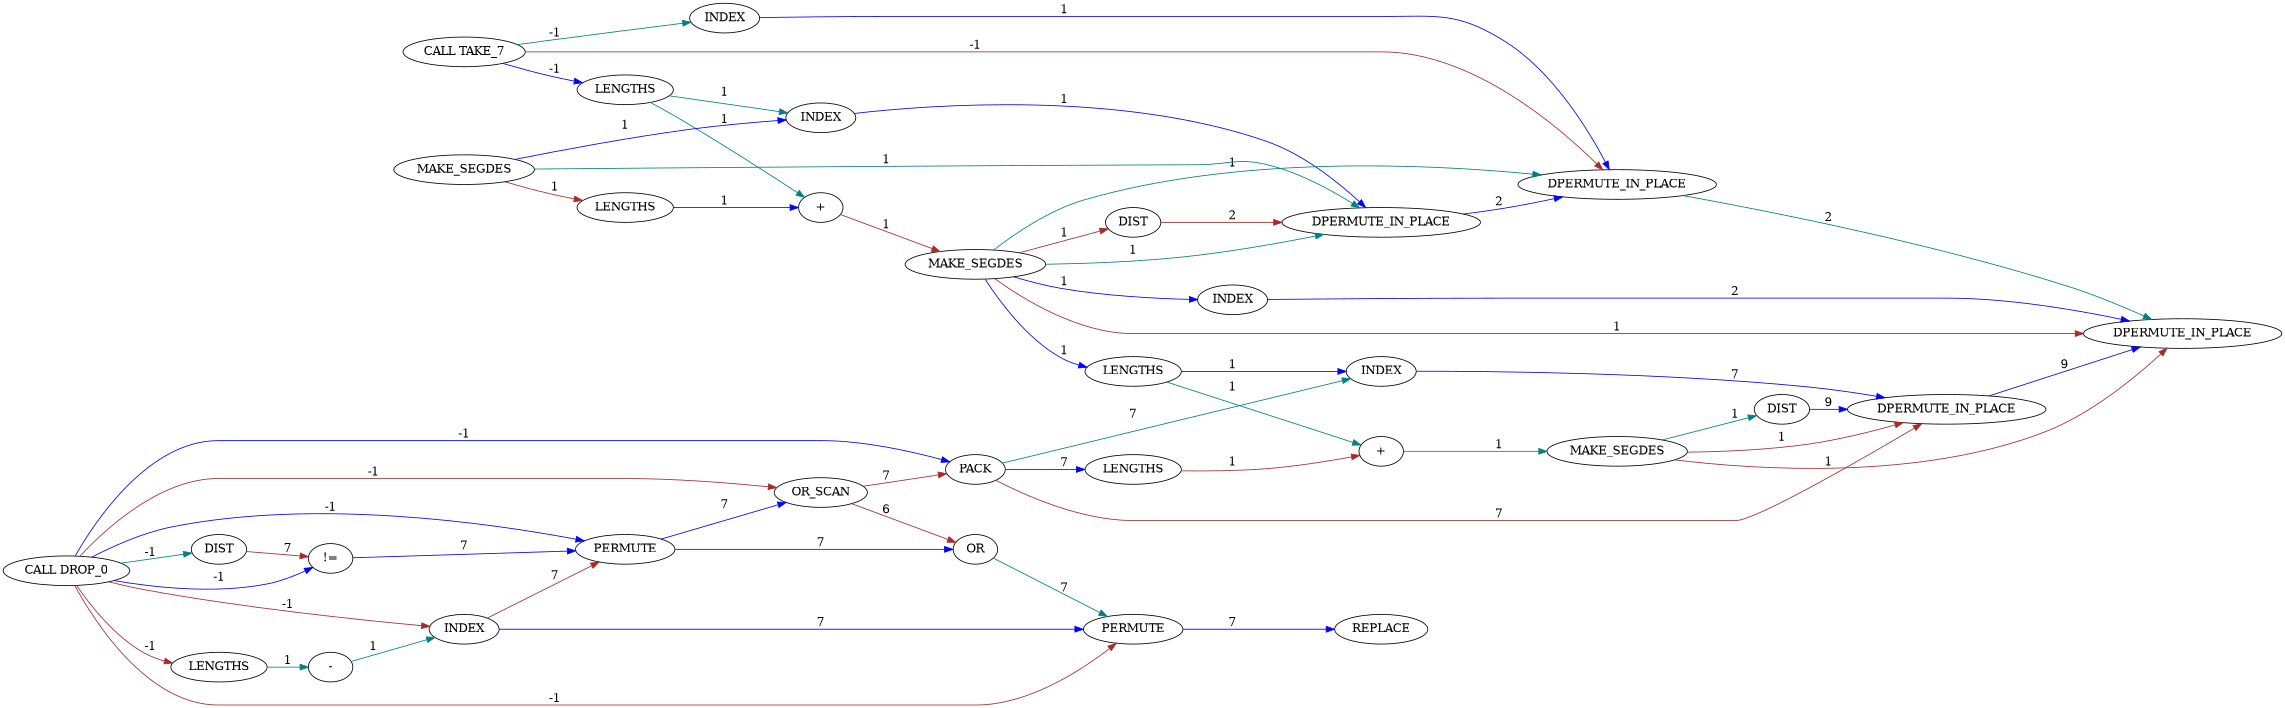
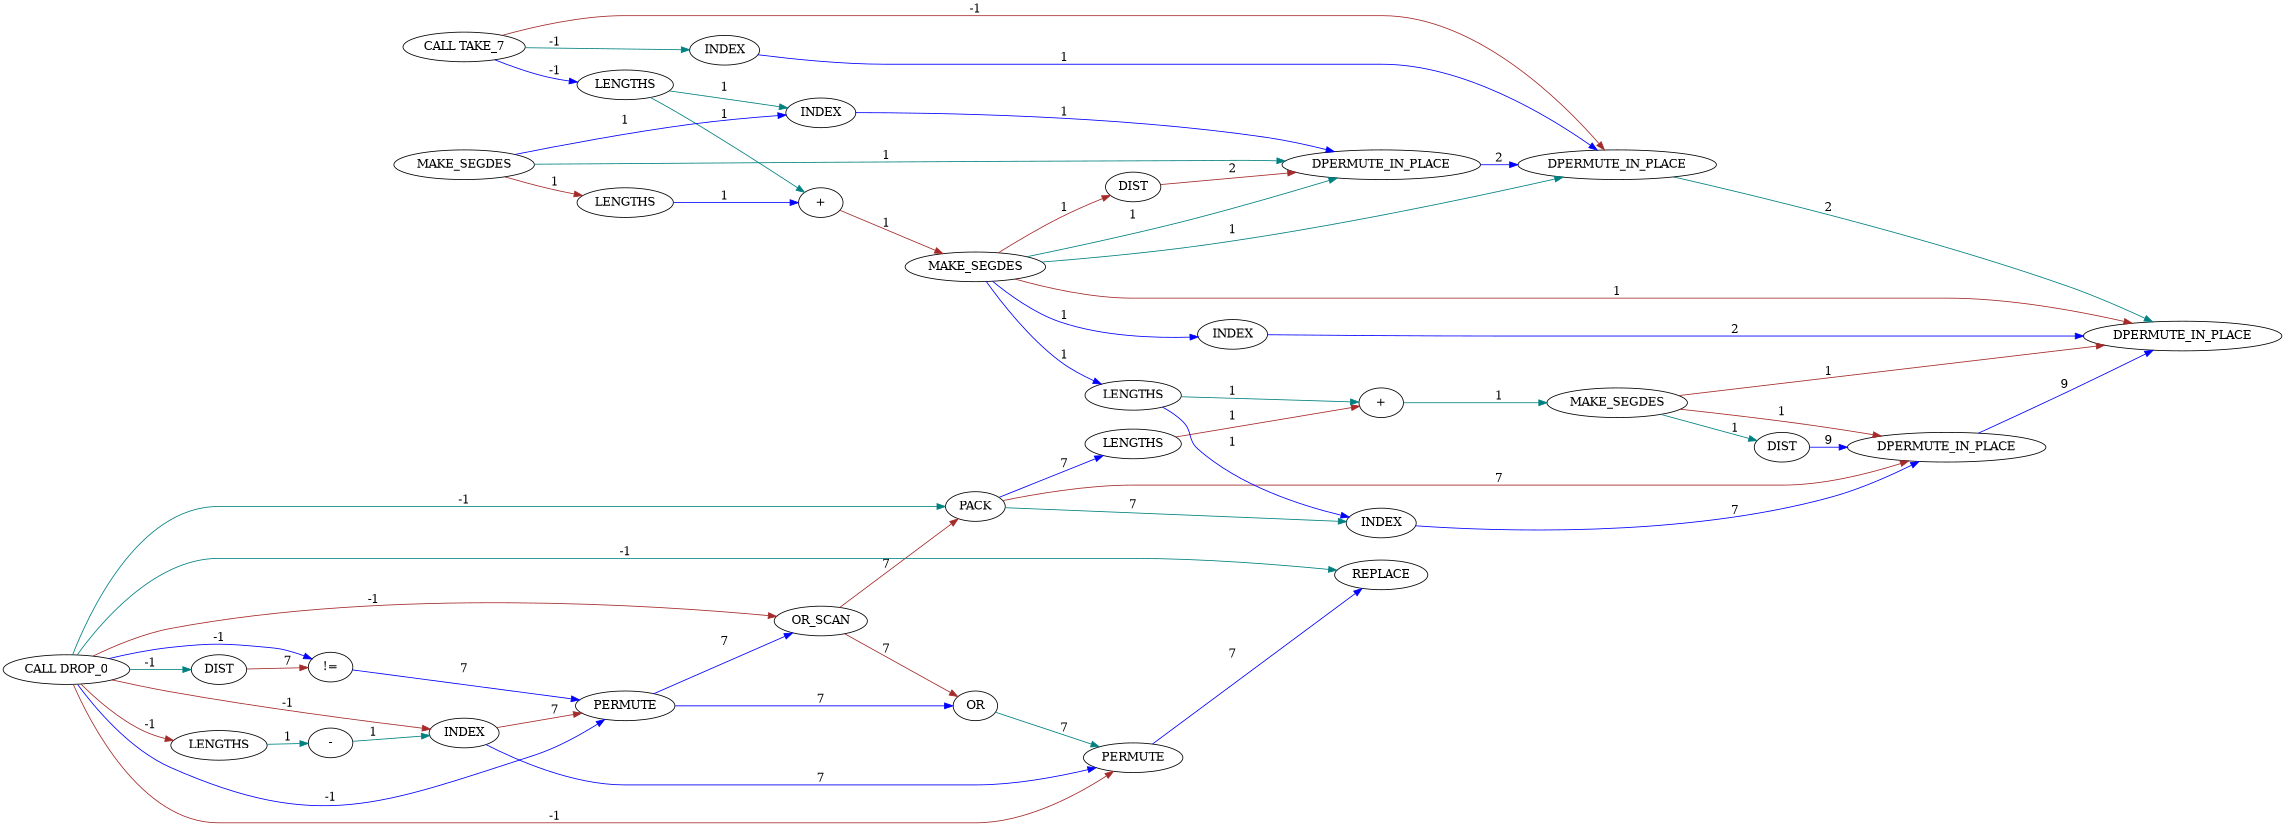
(485, 441) -> (468, 507)
(886, 510) -> (886, 649)
none -> (685, 558)
